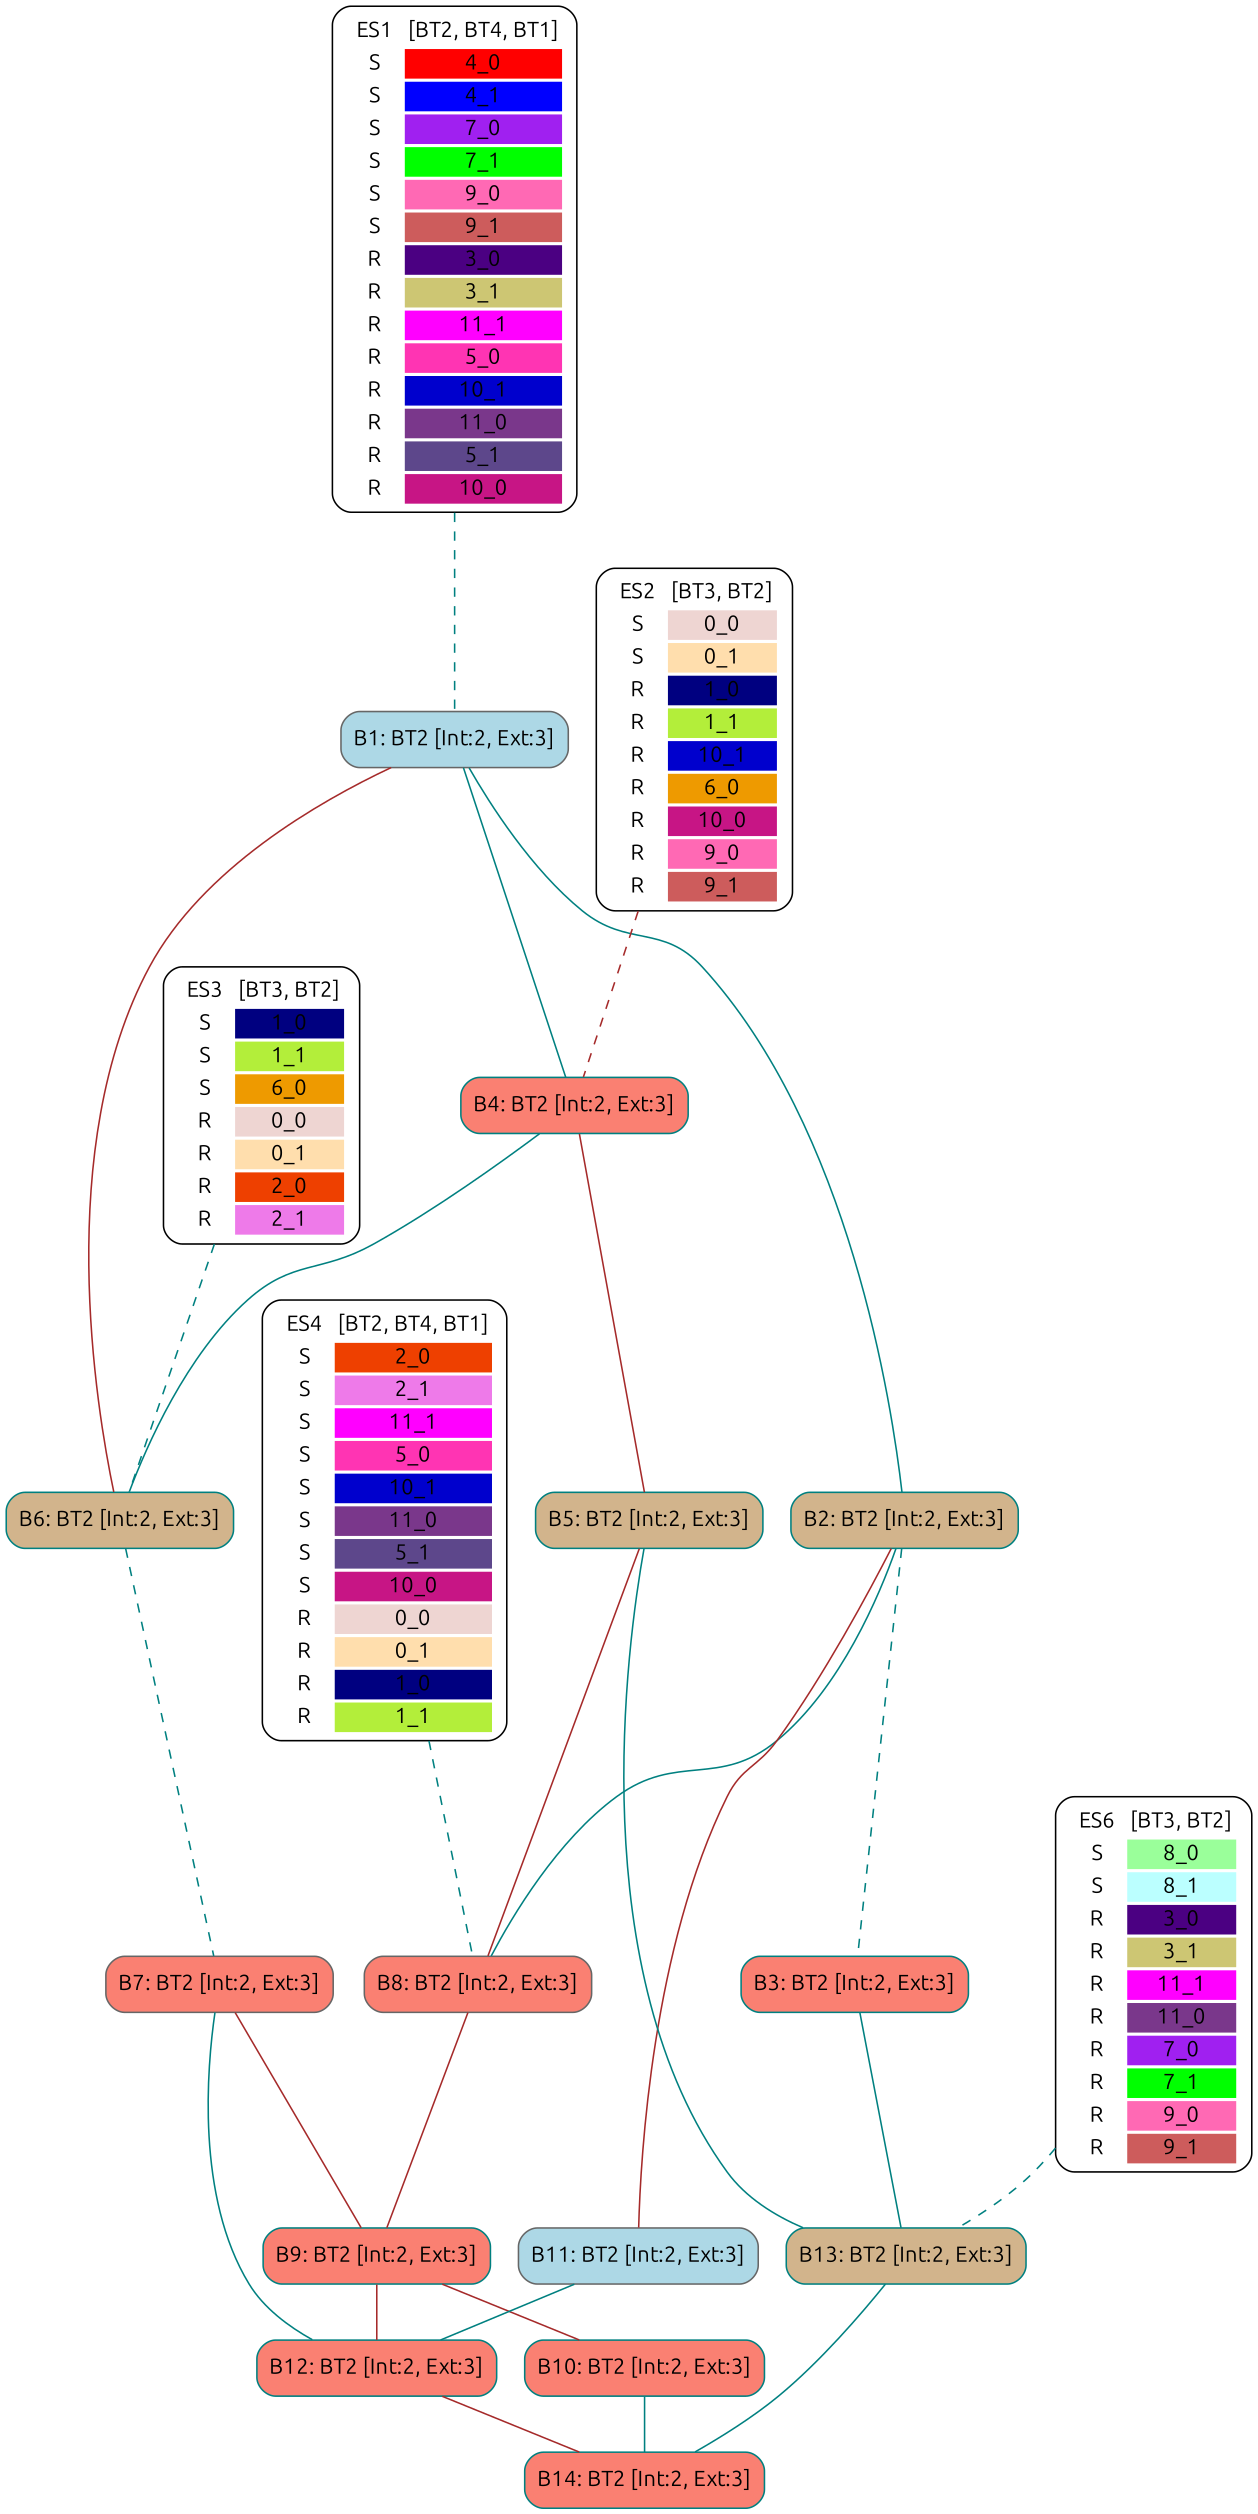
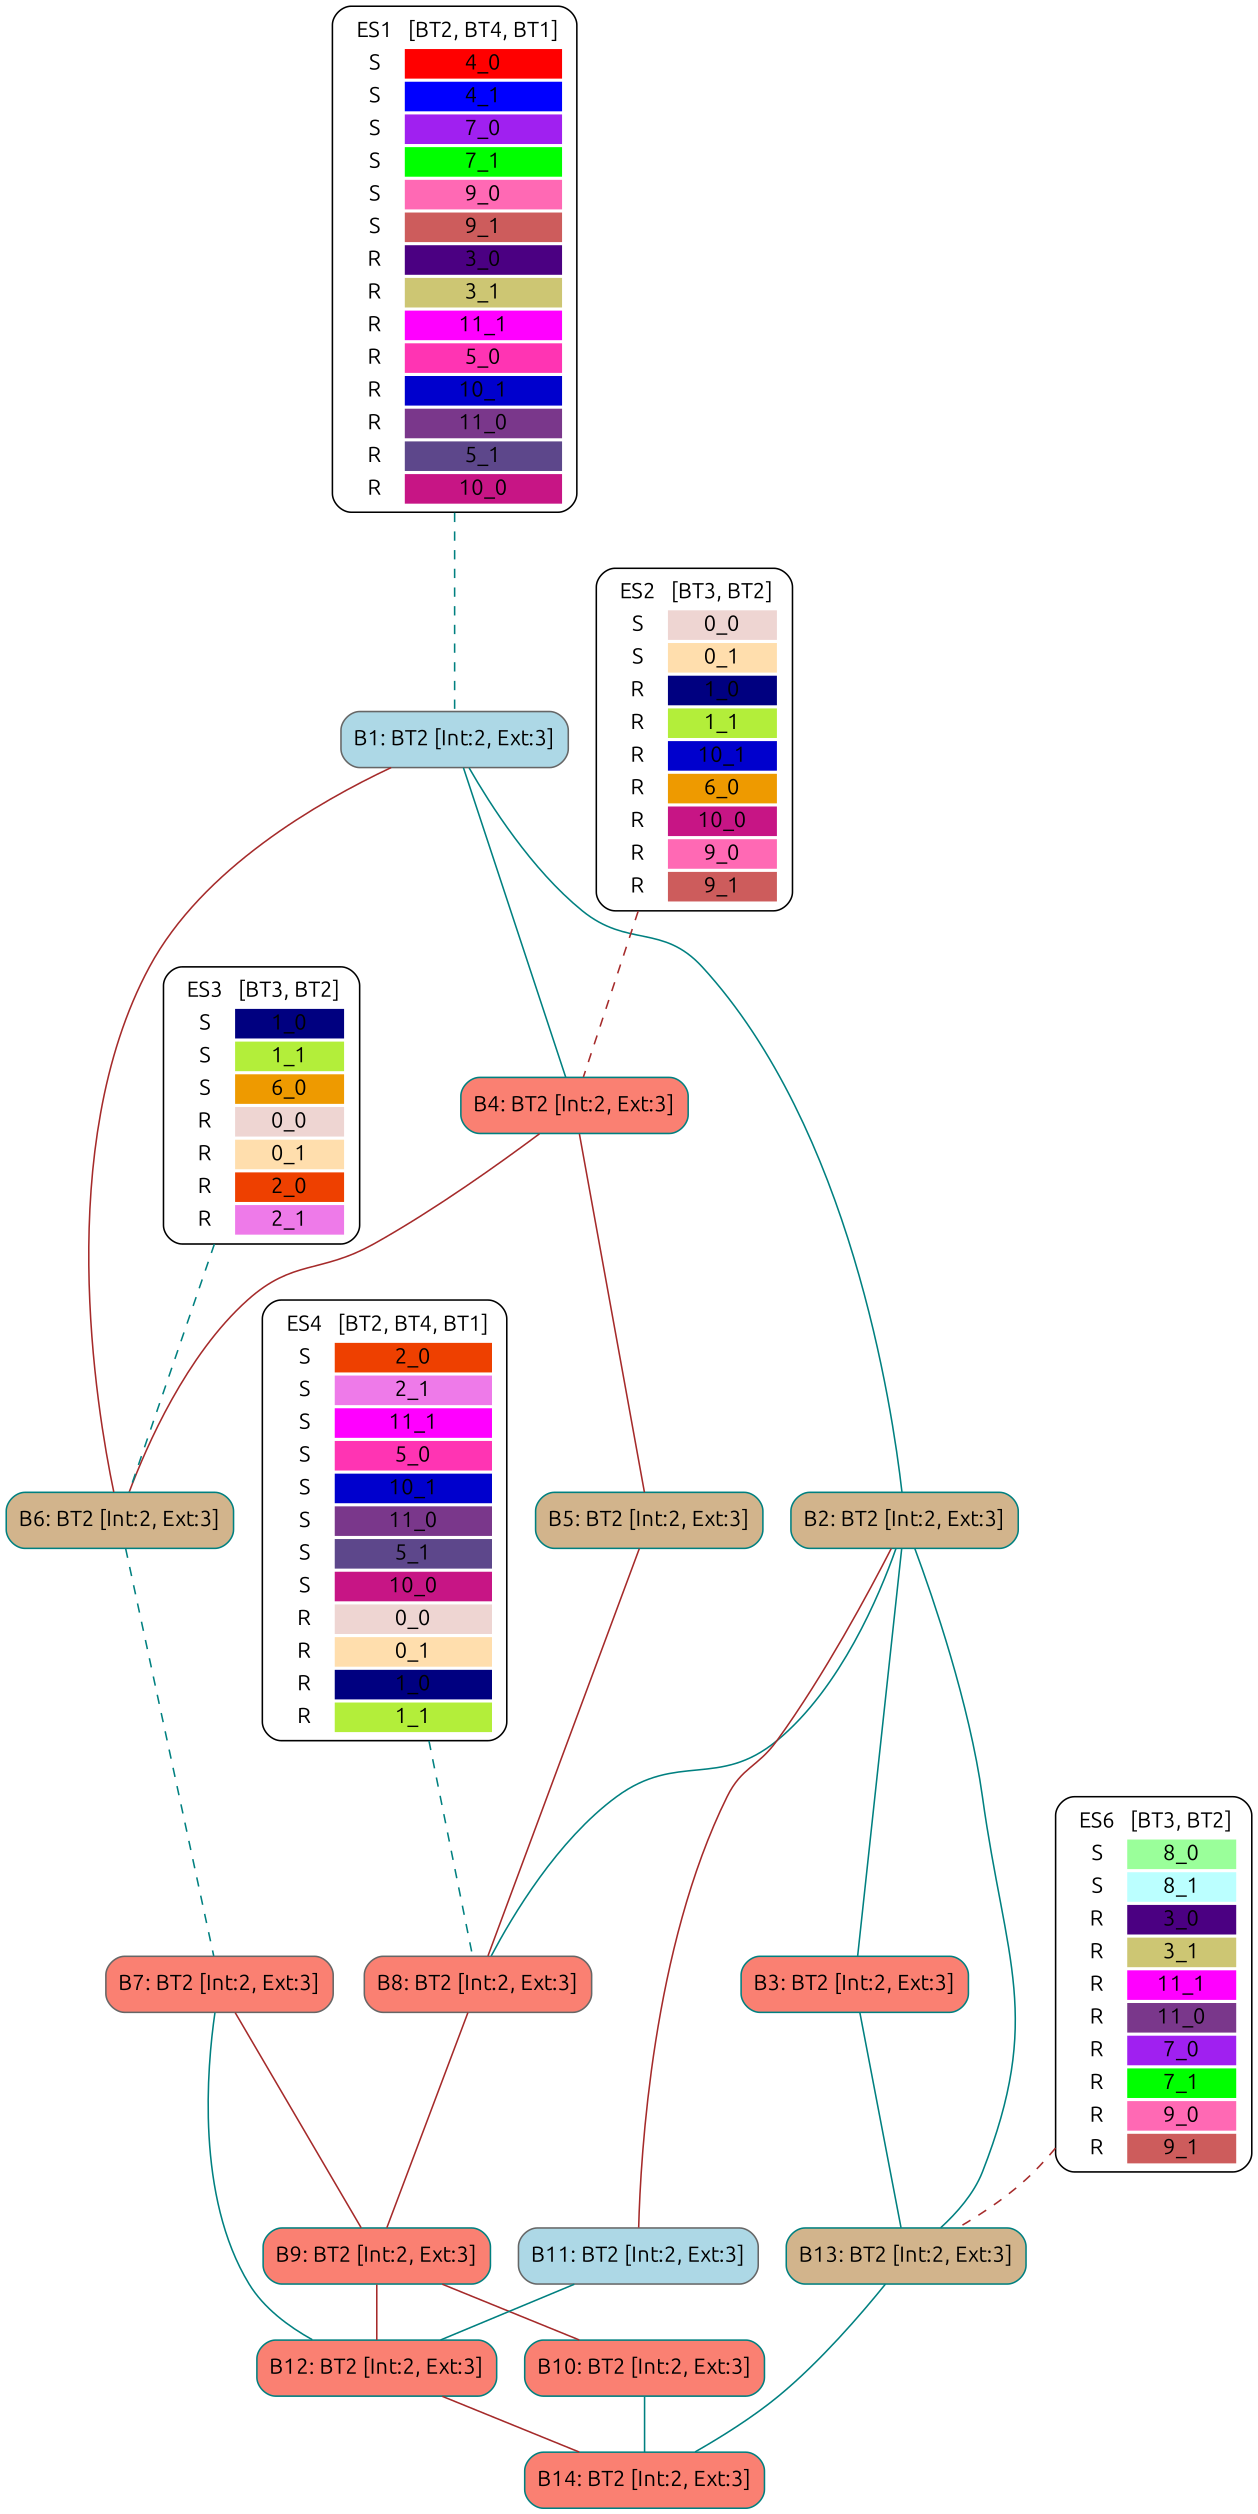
(295, 1272) -> (295, 1272)
(880, 1752) -> (880, 1752)
(633, 1917) -> (999, 1893)
(1010, 2193) -> (1010, 2193)
